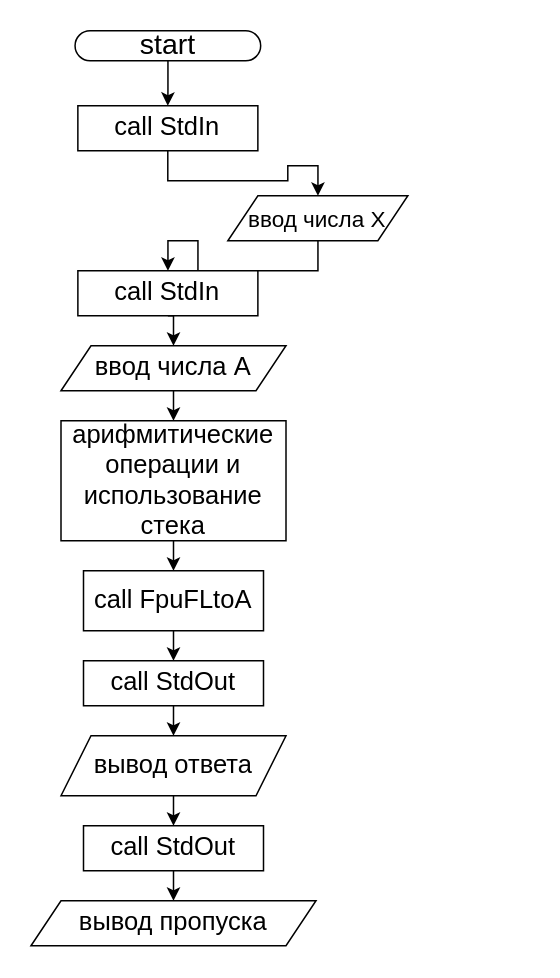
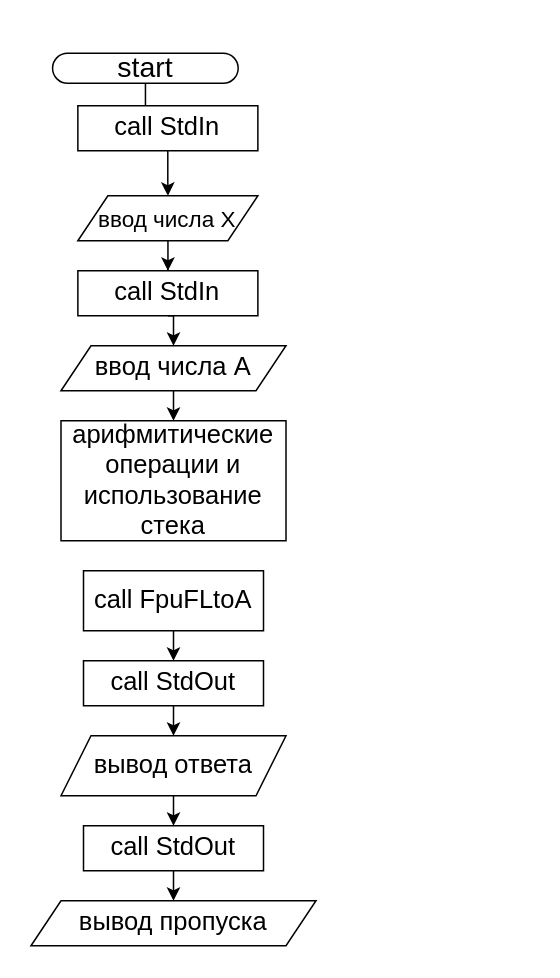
(168, 46) -> (145, 68)
(318, 218) -> (168, 218)
(173, 551) -> none
